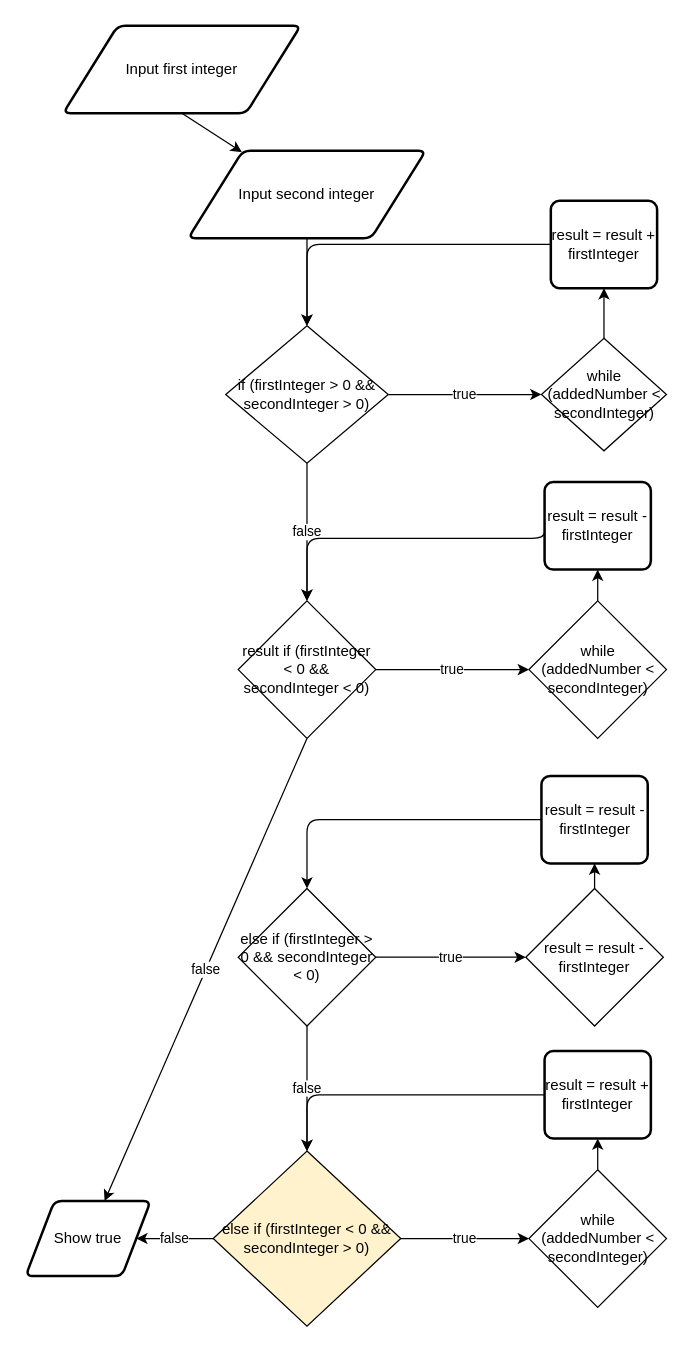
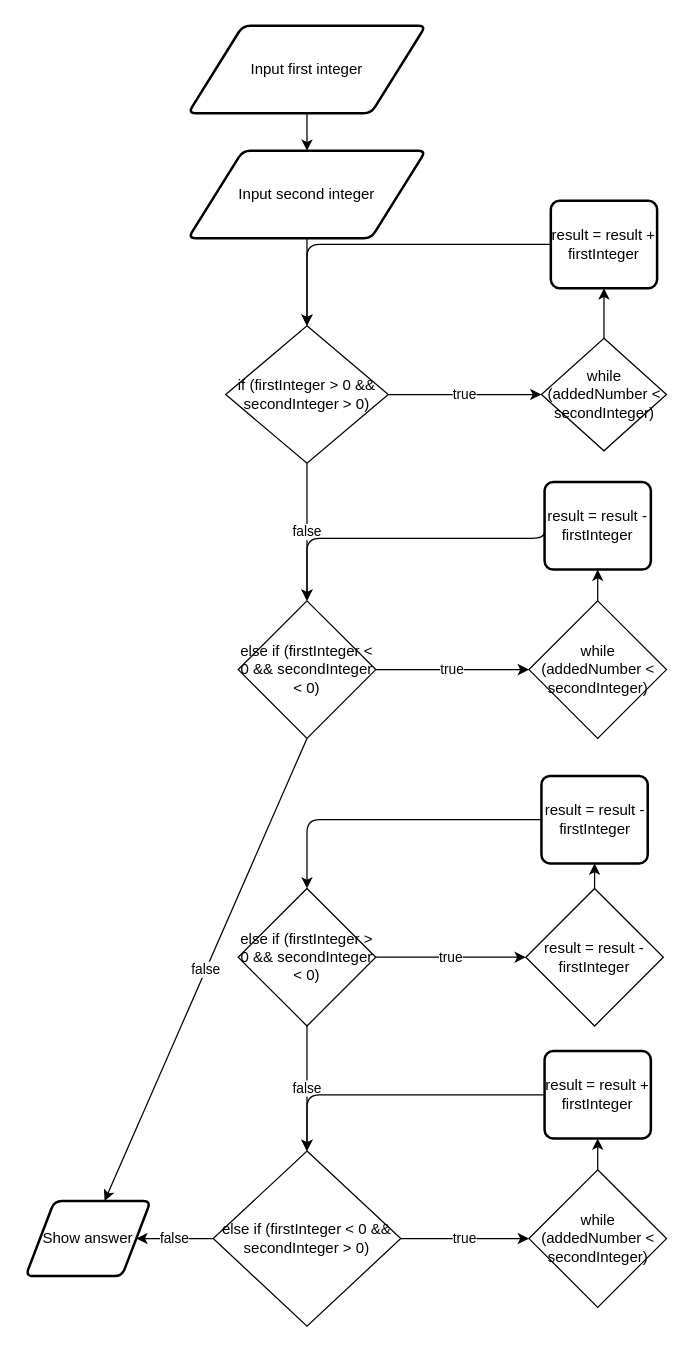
(182, 69) -> (307, 69)
(307, 669) -> (307, 669)
(88, 1238) -> (88, 1238)
(307, 1238) -> (307, 1238)
